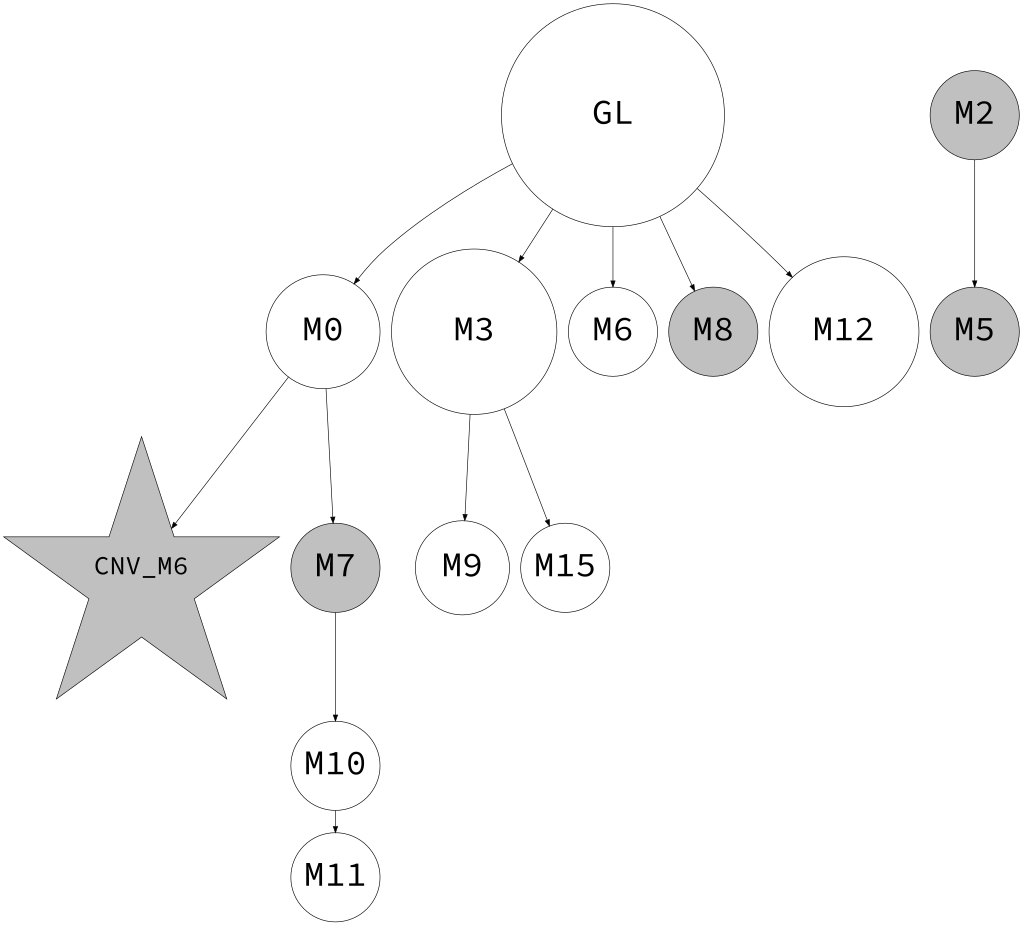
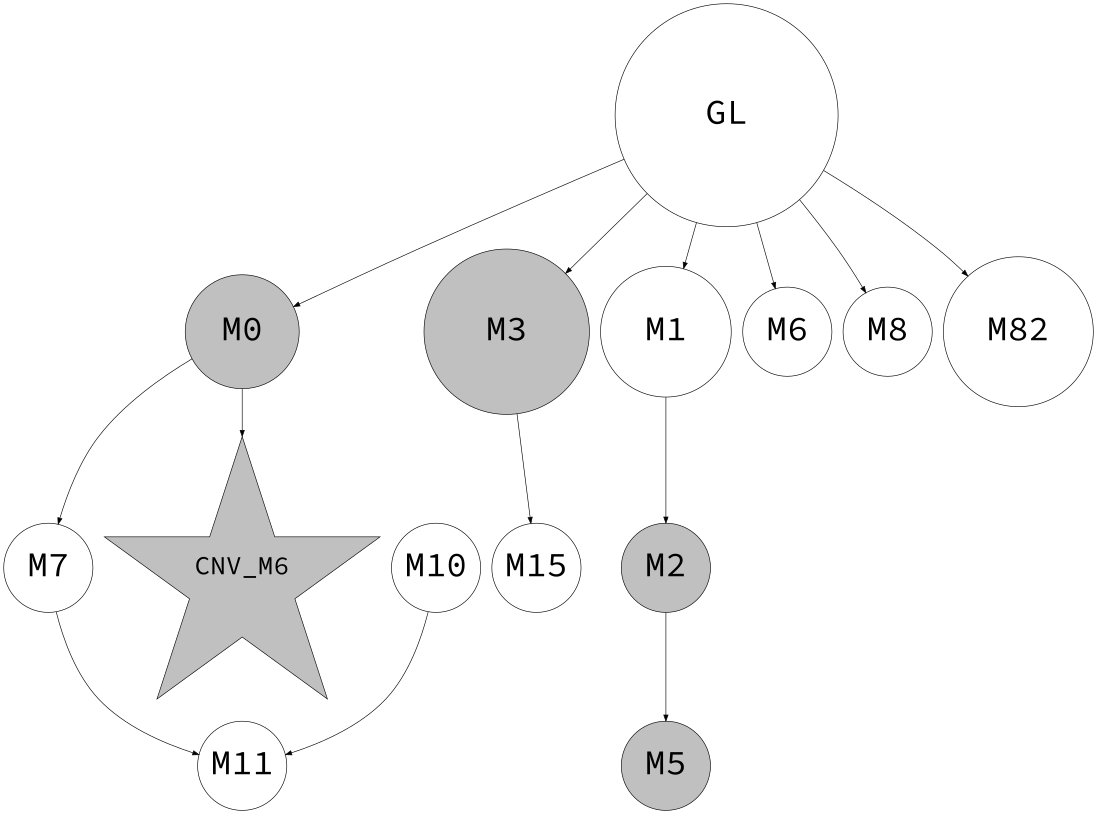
(323, 332) -> (242, 332)
(474, 332) -> (507, 332)
none -> (666, 332)
(713, 332) -> (888, 332)
(844, 332) -> (1018, 332)
(335, 568) -> (48, 568)
(462, 568) -> none
(335, 664) -> (103, 703)
